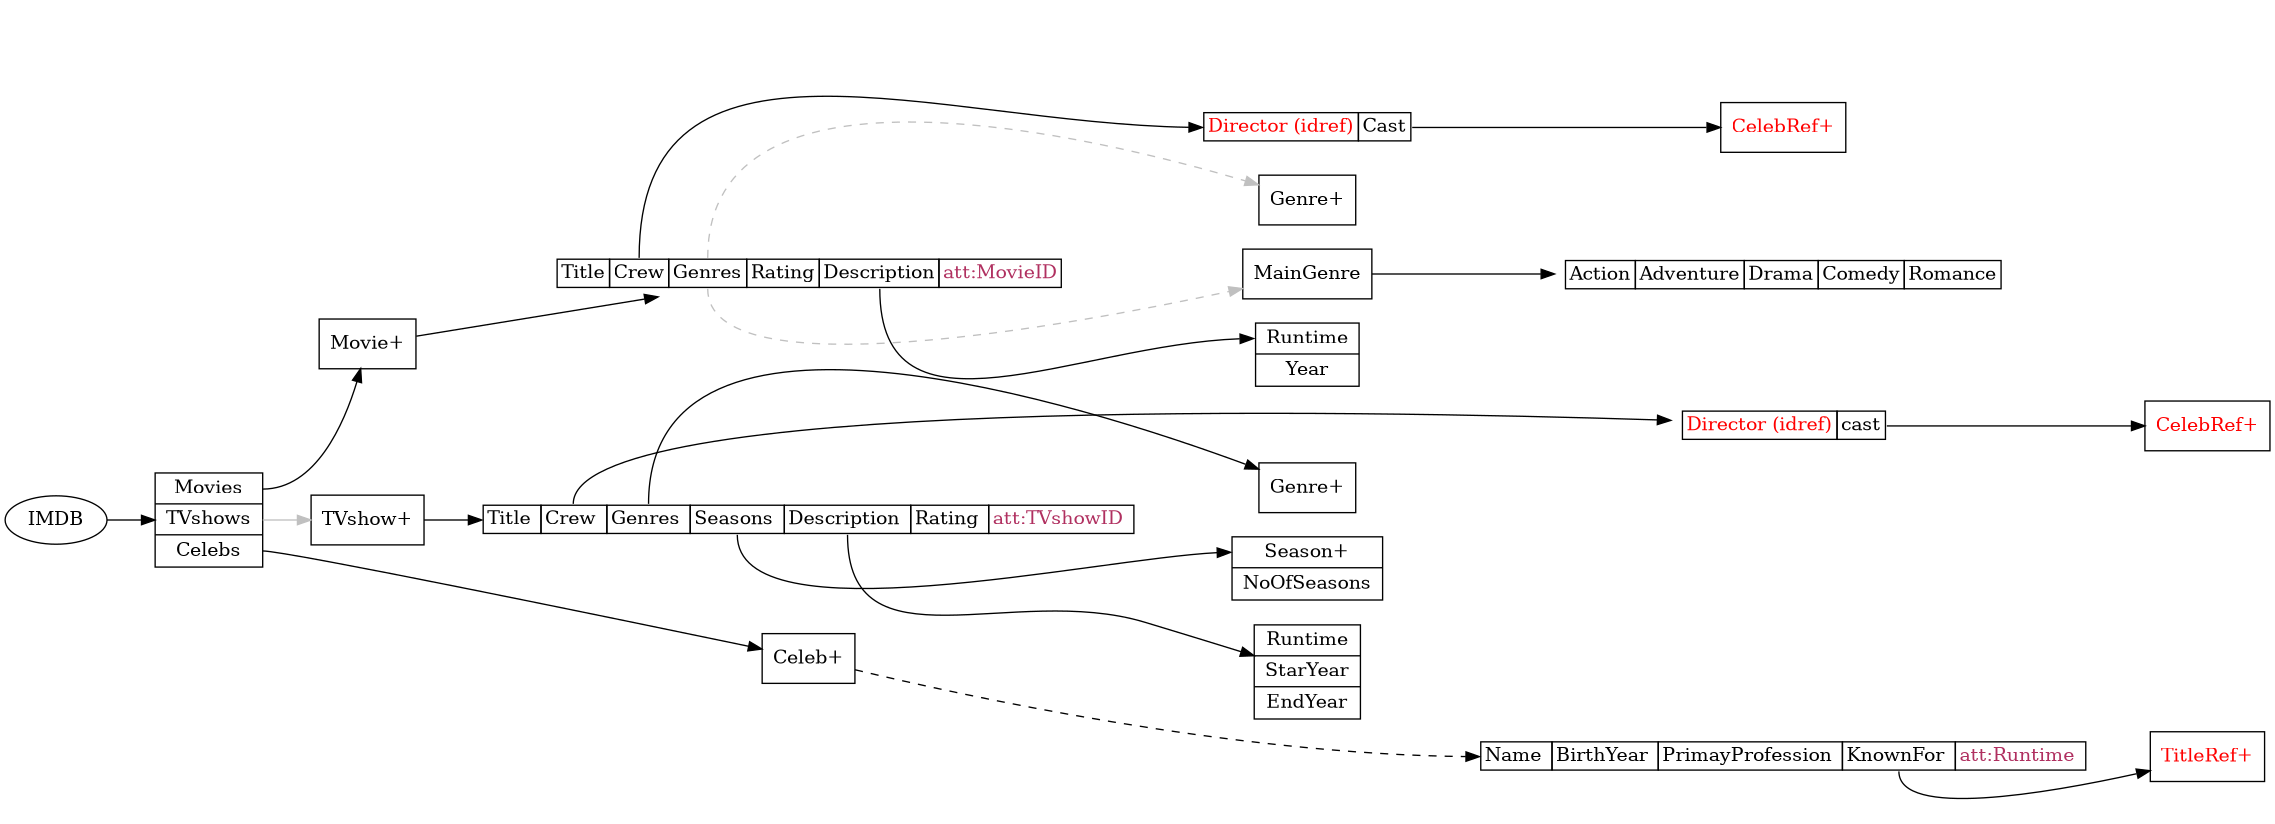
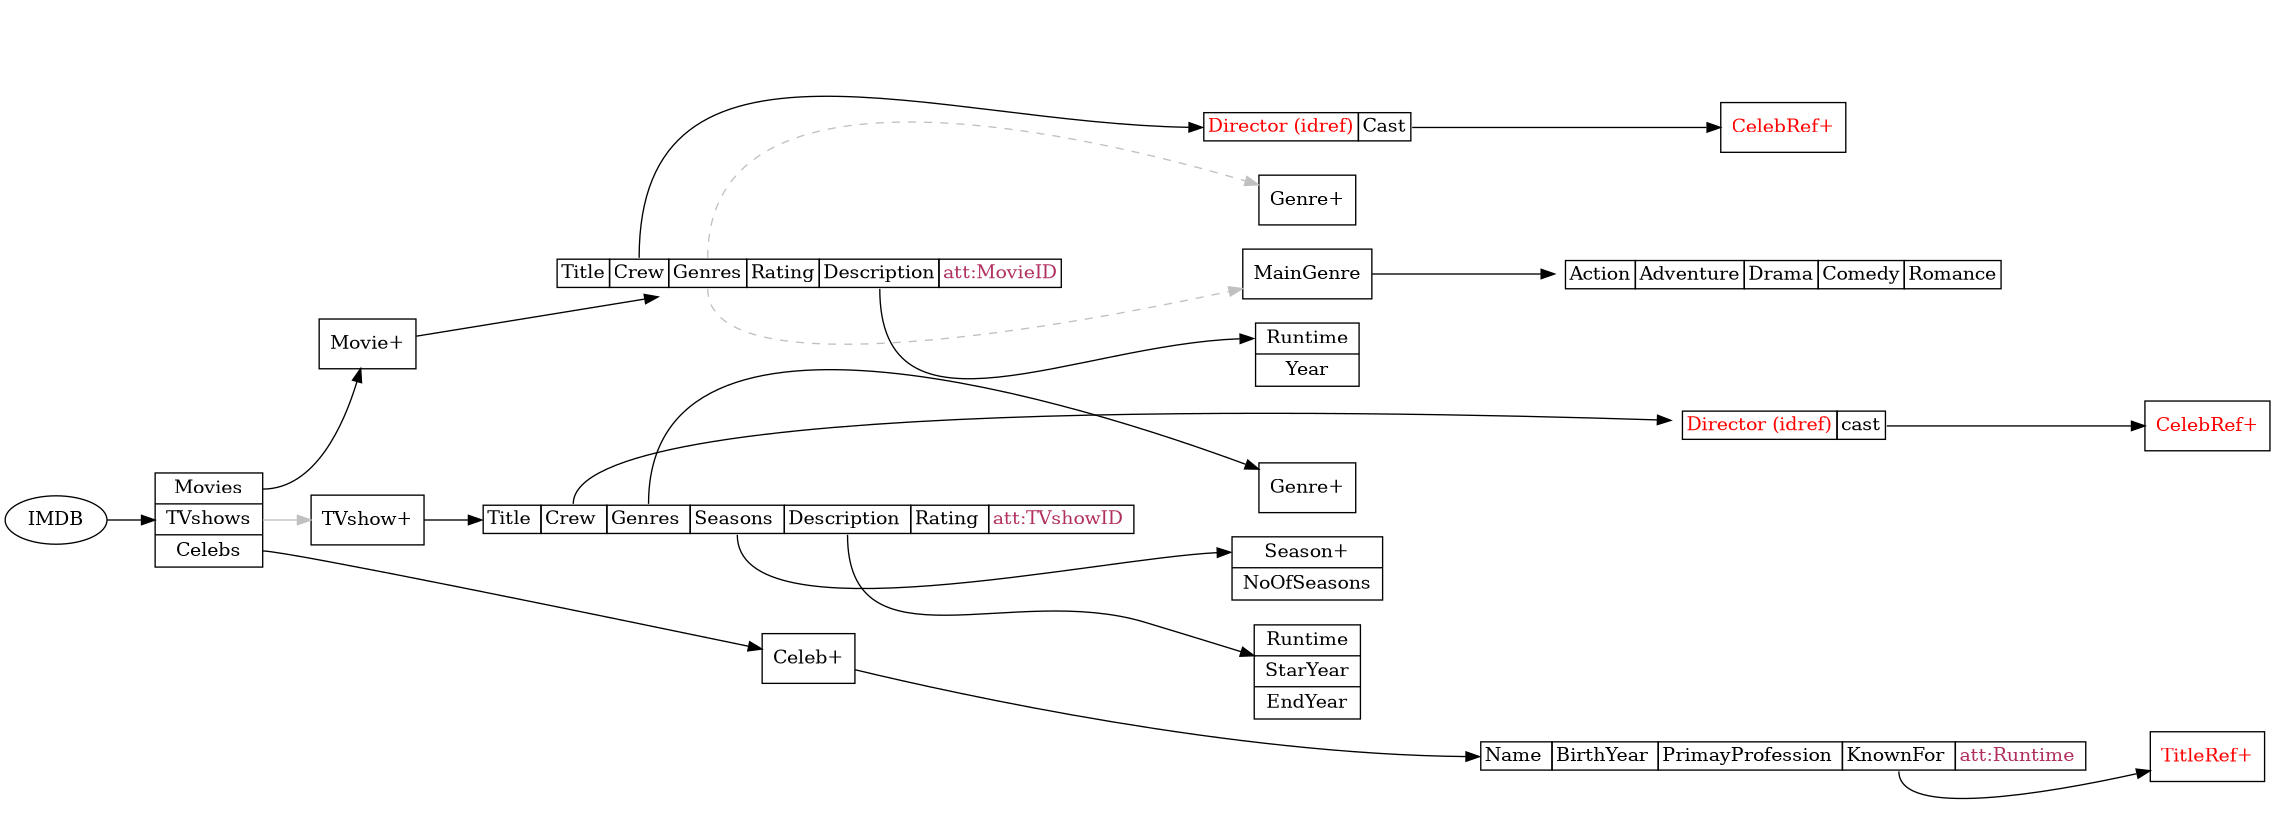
(1158, 729) -> (1158, 729)
